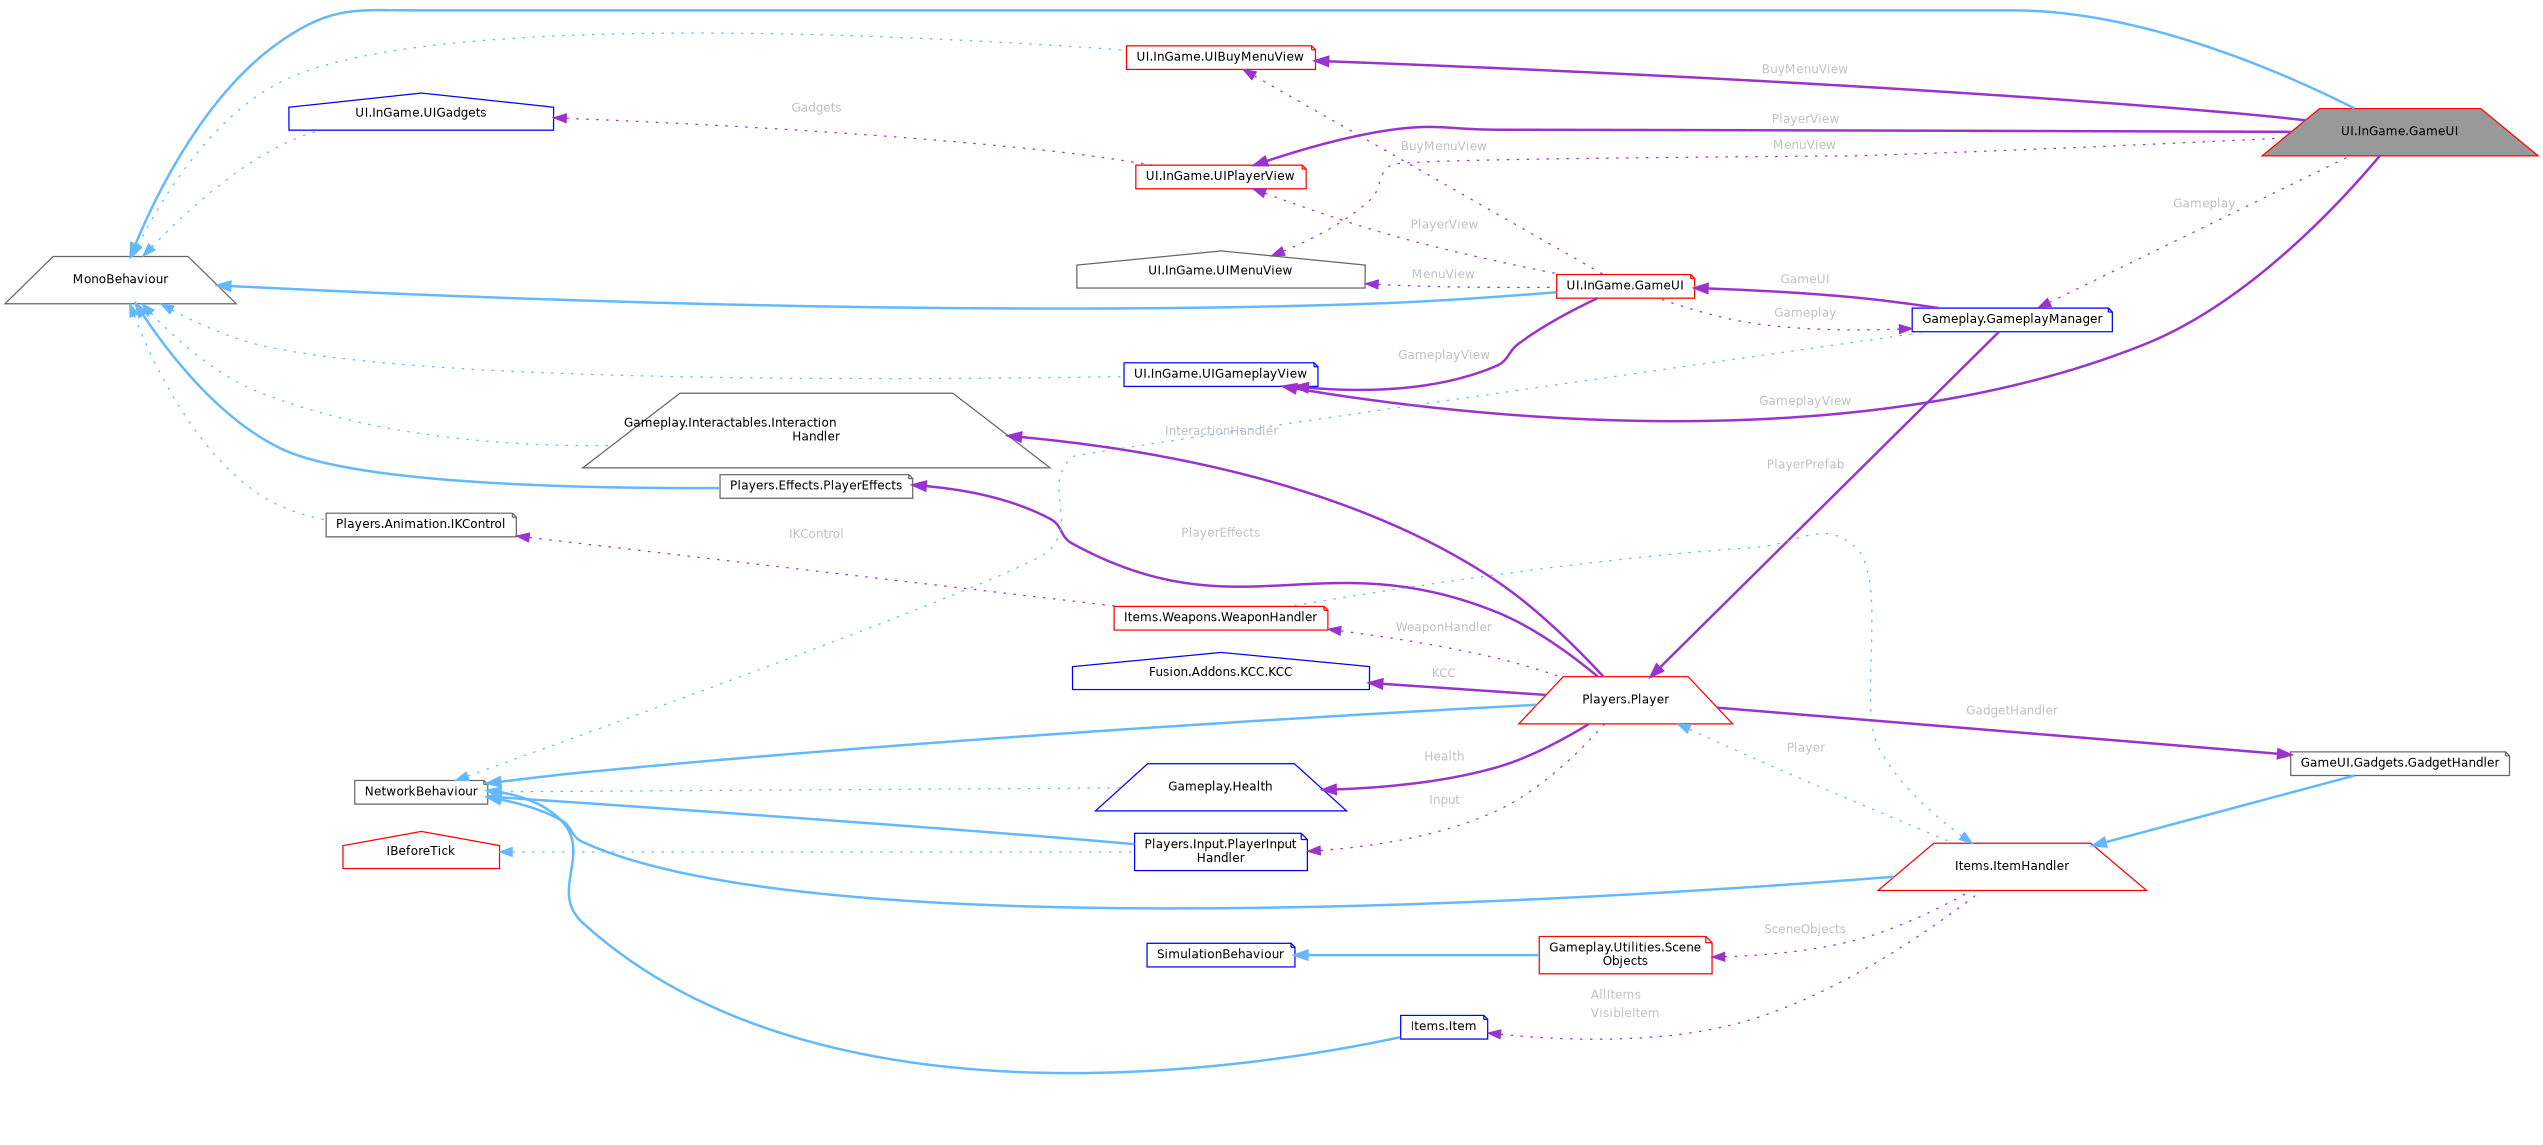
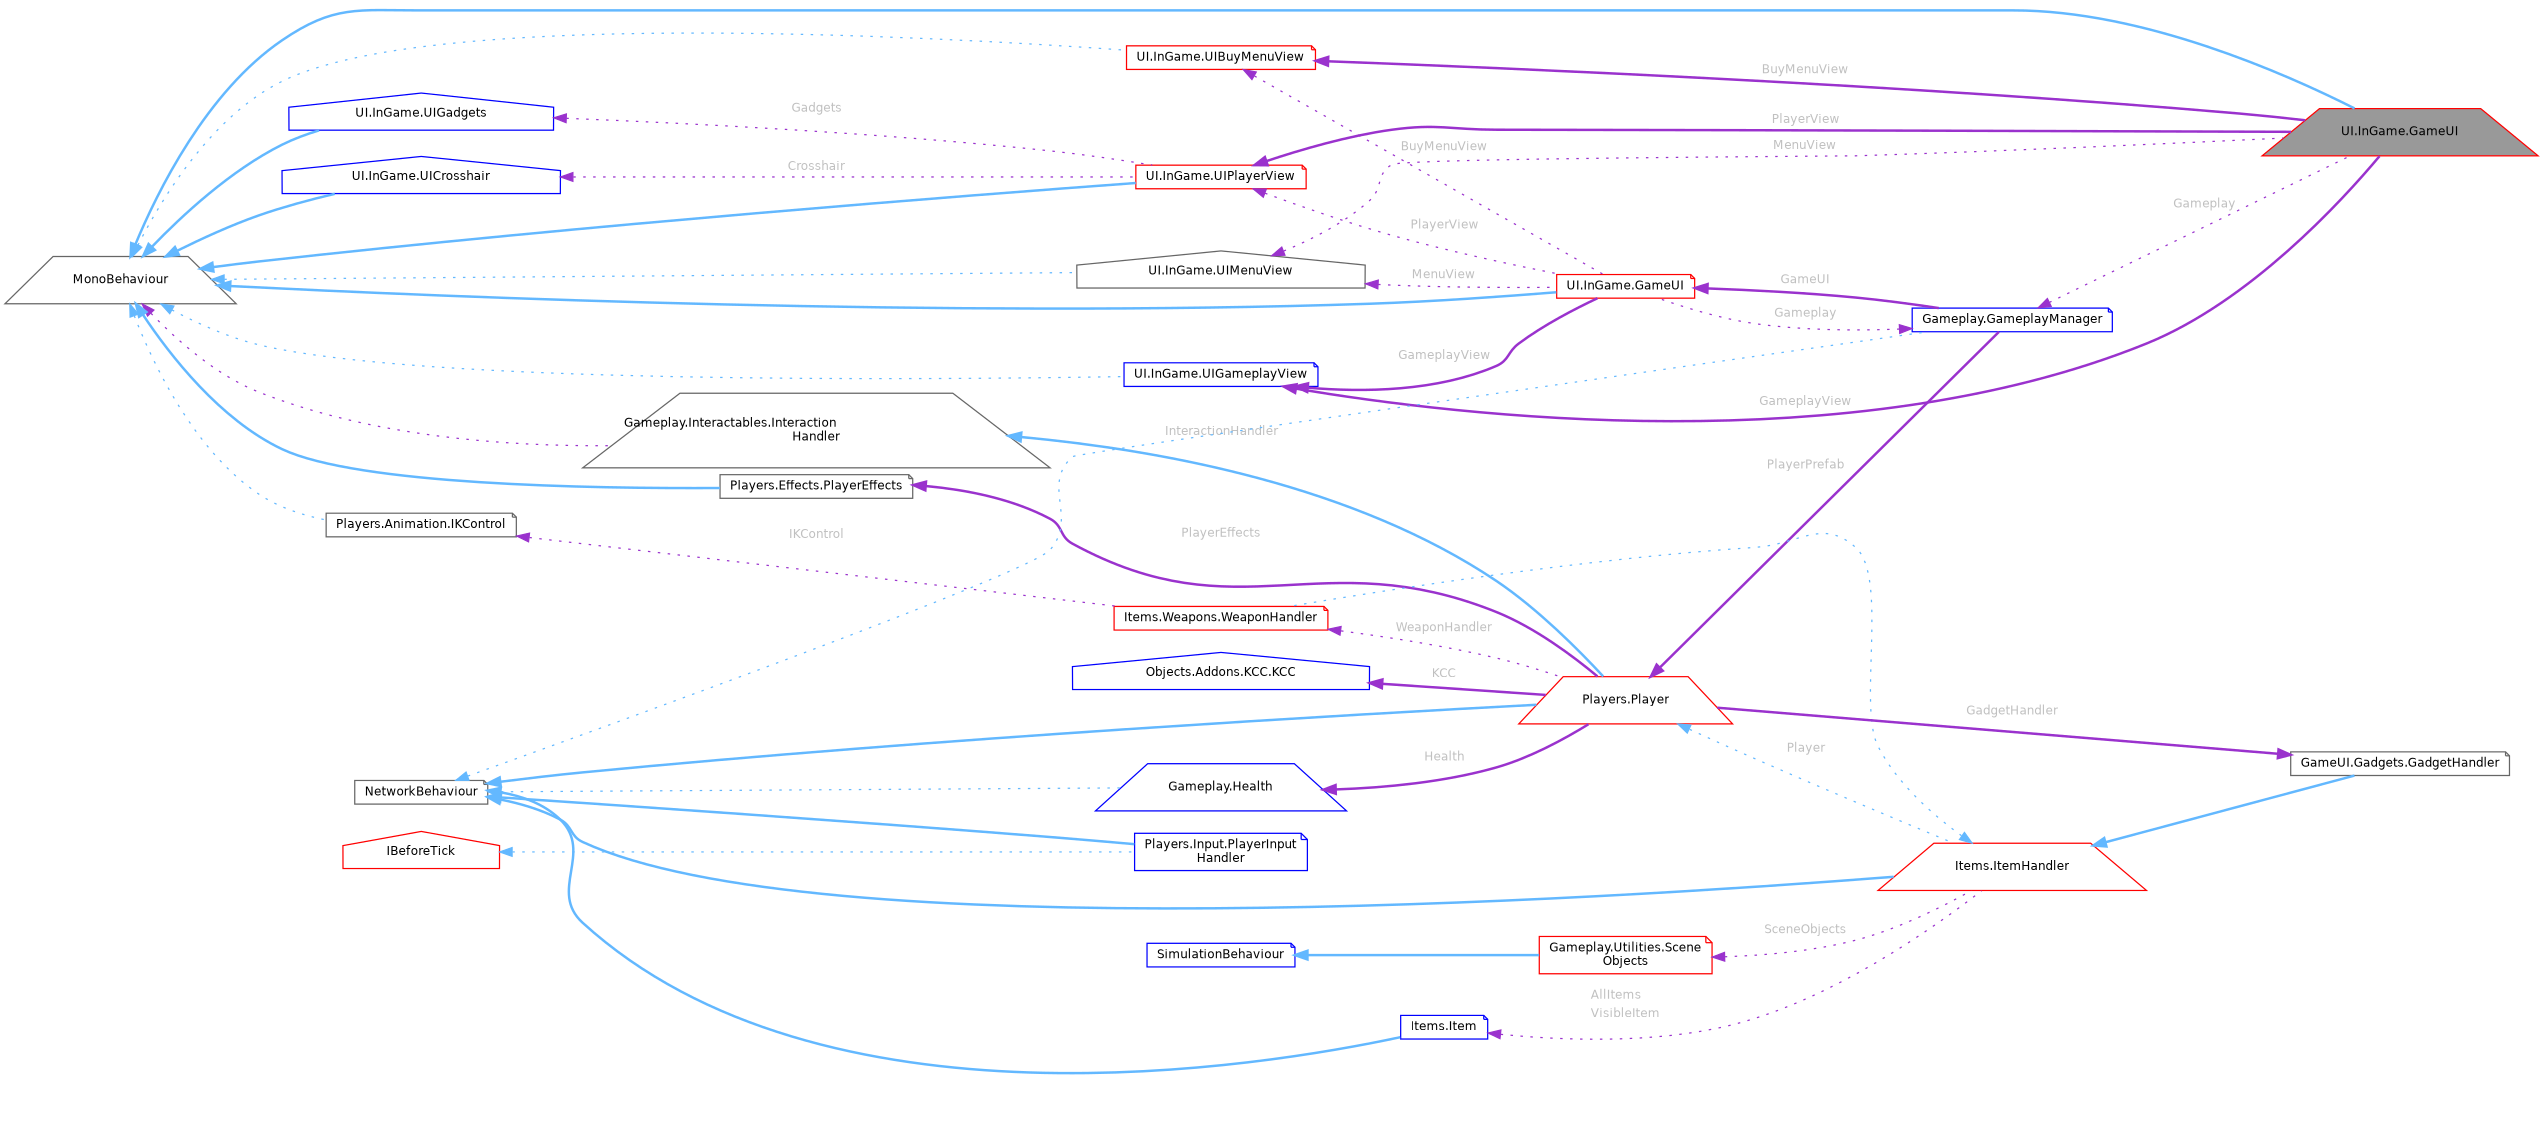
none -> (421, 177)
(229, 178) -> (229, 178)
none -> (674, 220)
none -> (650, 276)
(366, 424) -> (366, 424)
(1336, 503) -> (1336, 503)
(1221, 673) -> (1221, 673)
(1477, 819) -> none
